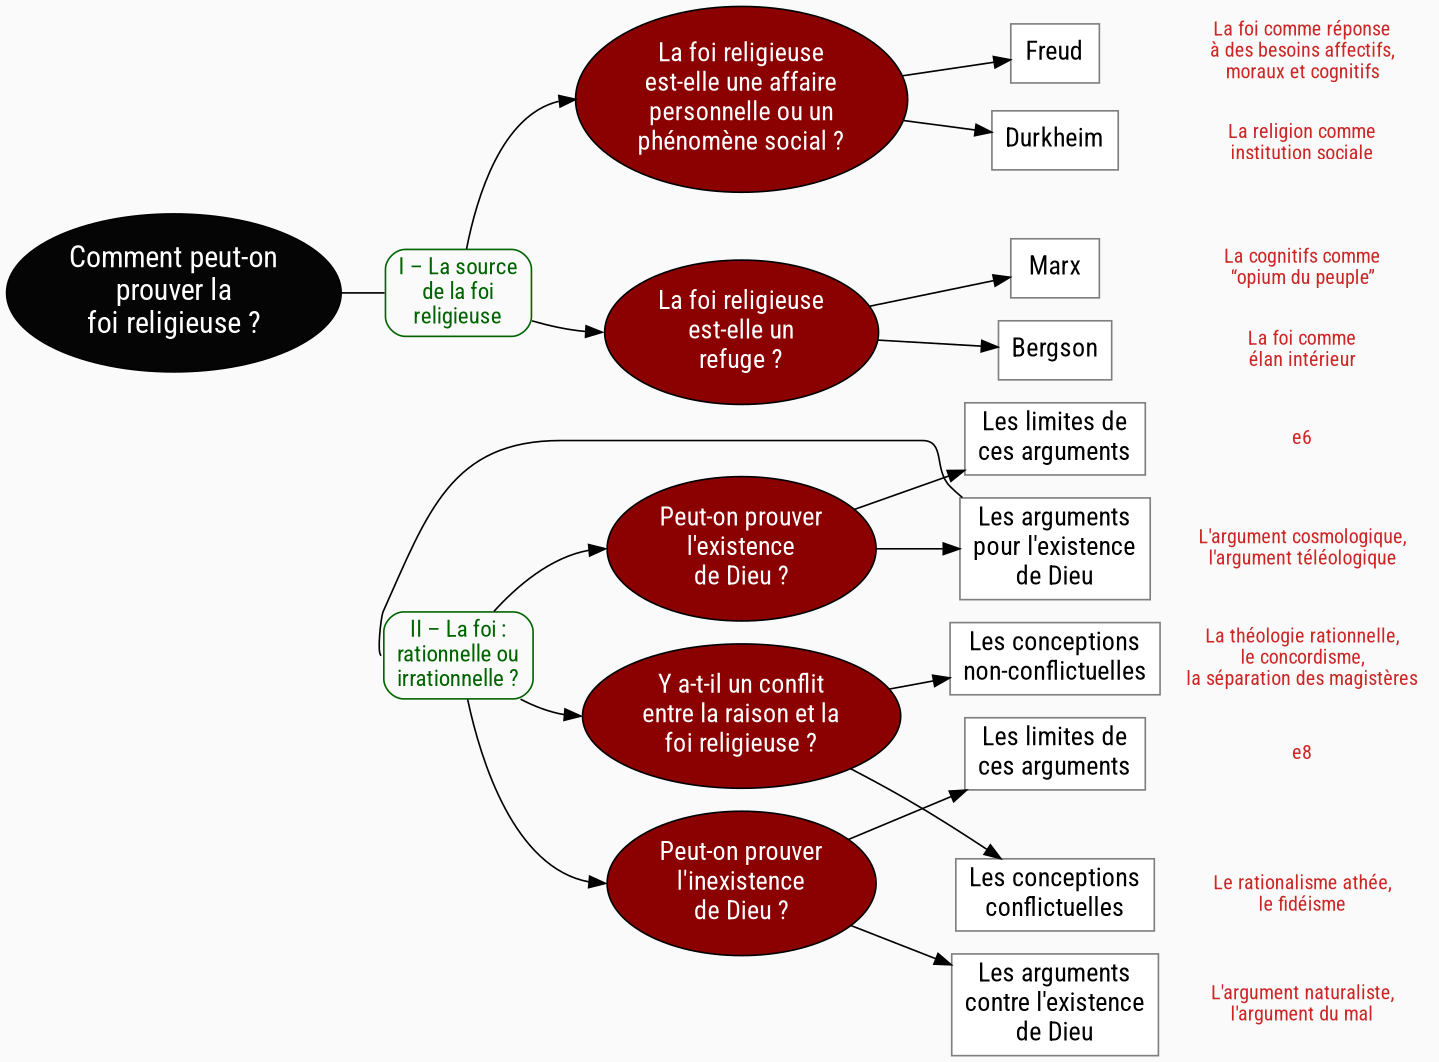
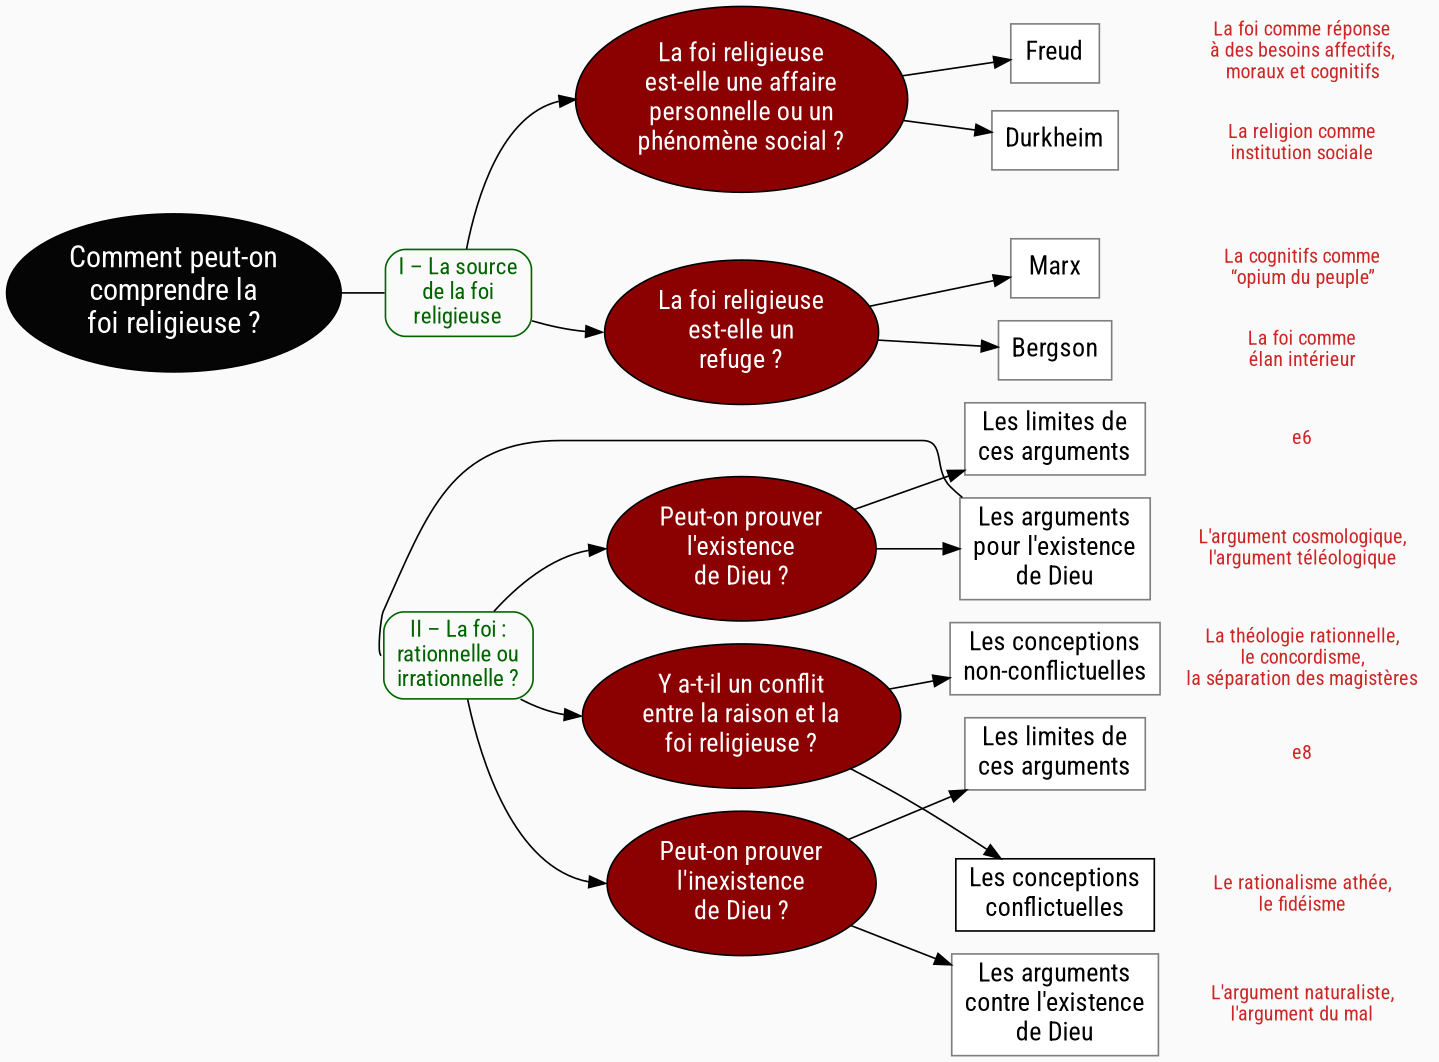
(174, 293) -> (174, 293)
(1055, 895) -> (1055, 895)
